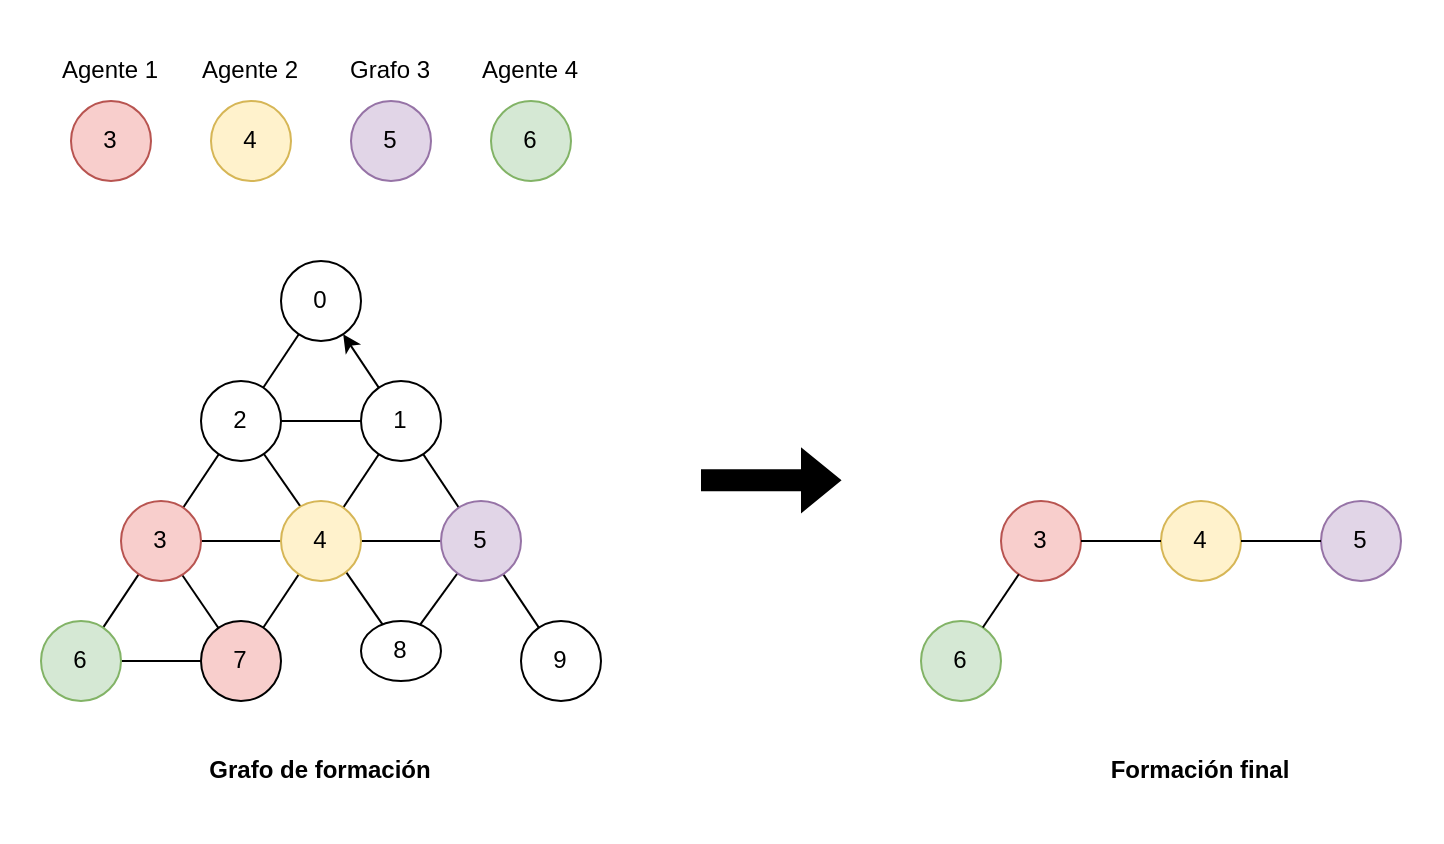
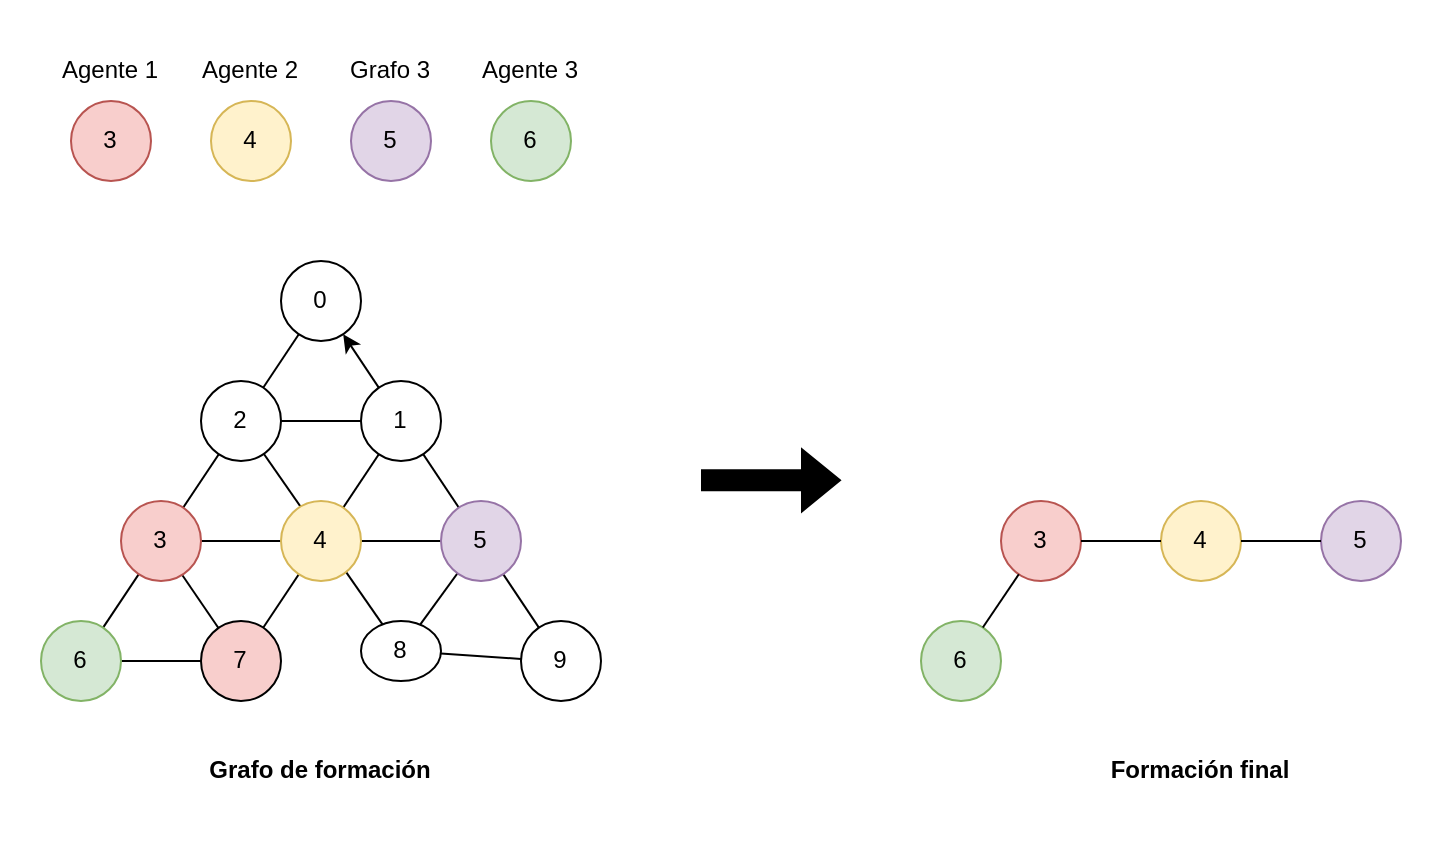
(531, 71) -> (531, 71)
none -> (481, 656)
